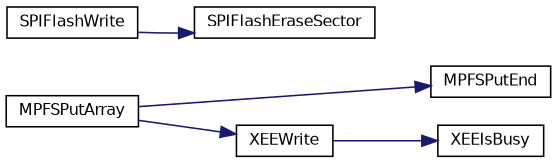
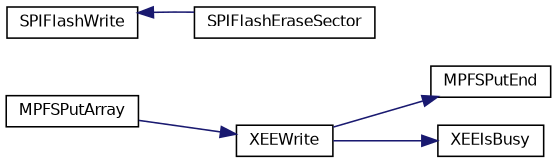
(158, 33) -> (174, 12)
(277, 97) -> (378, 114)
